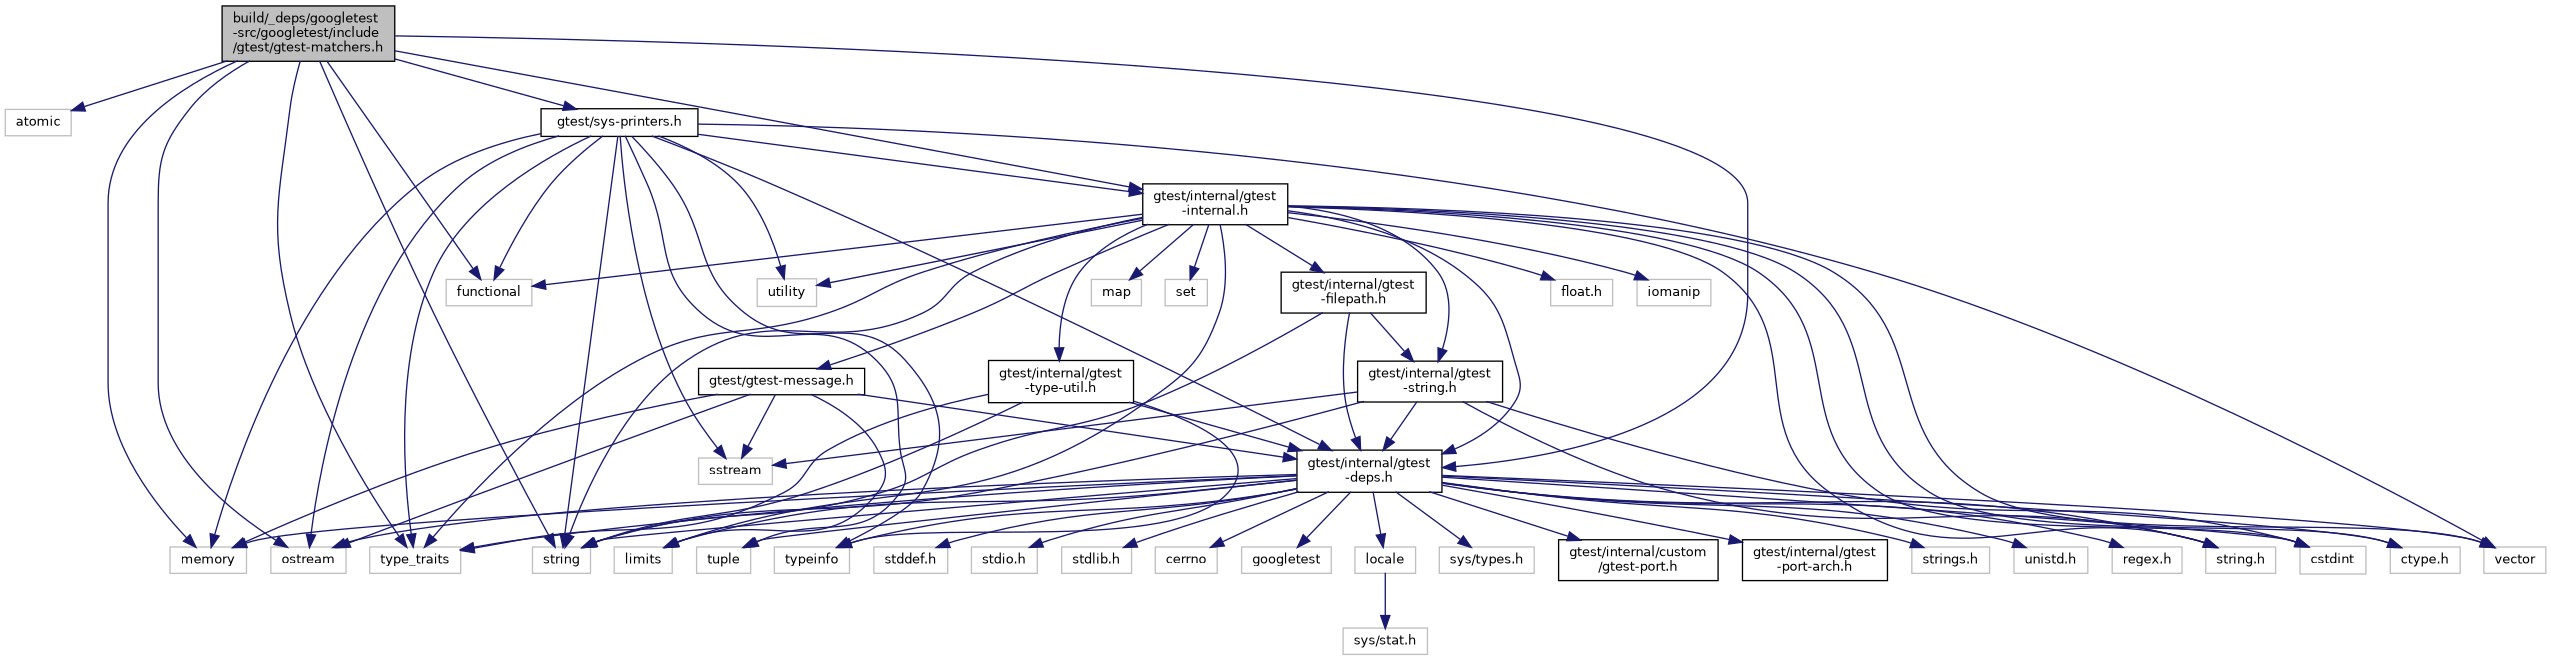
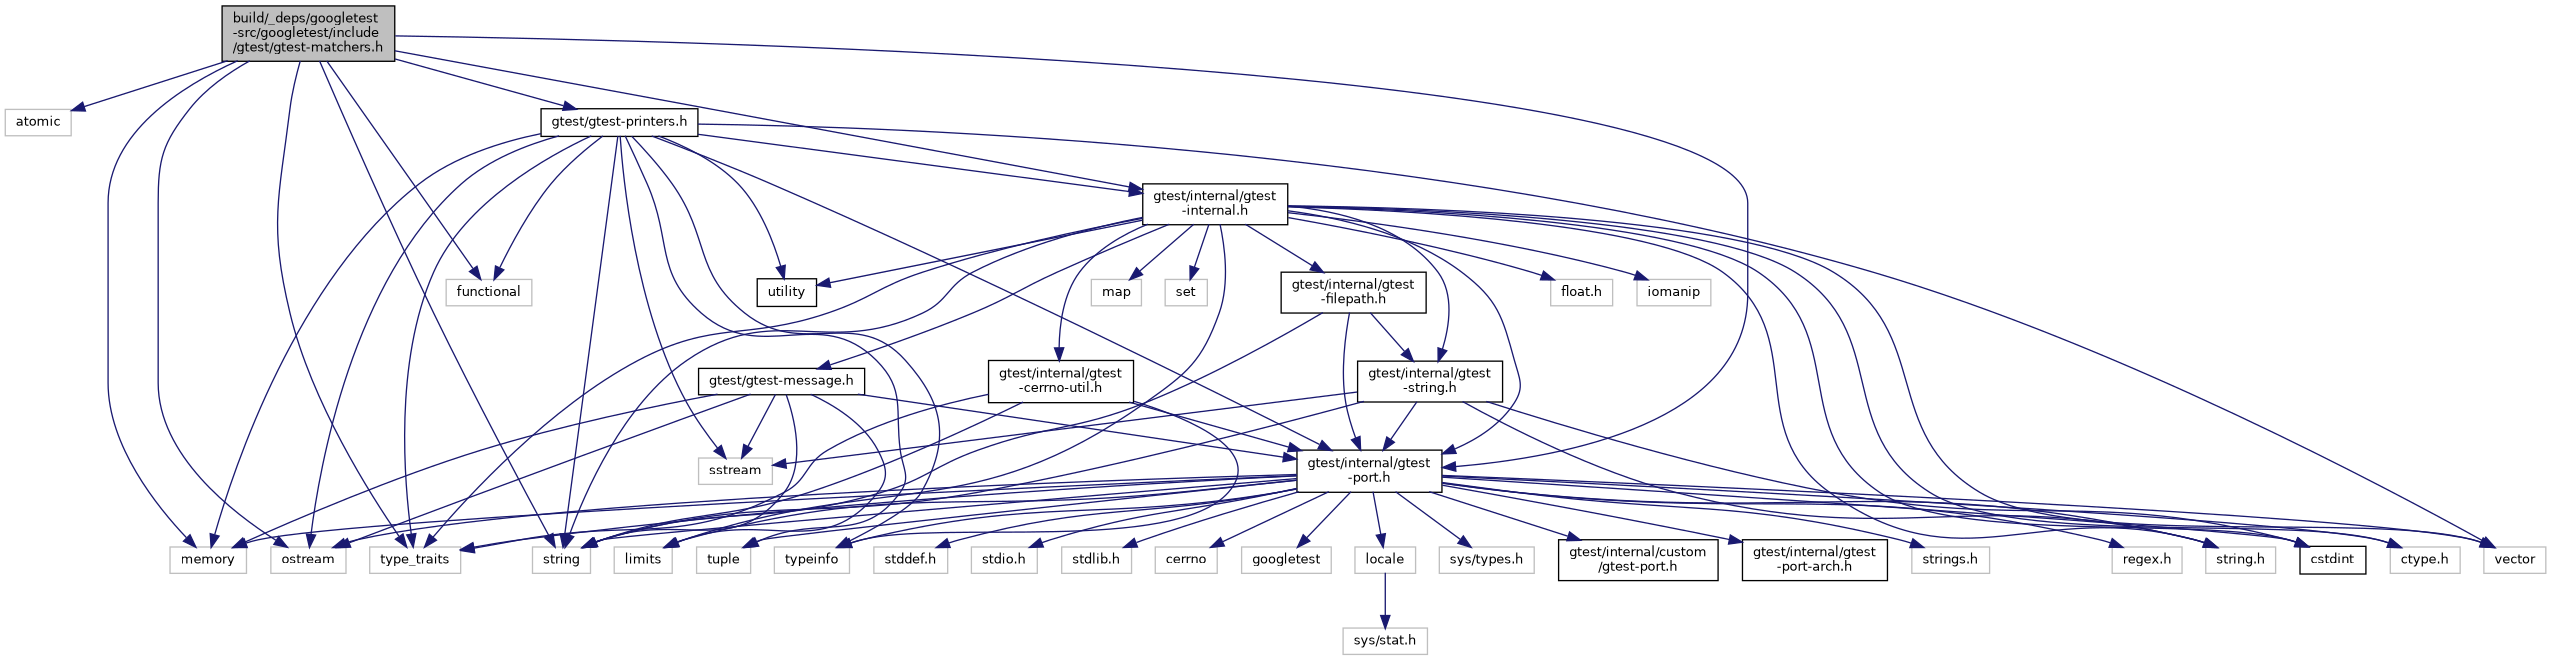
(619, 123) -> (619, 123)
(844, 249) -> none
(787, 293) -> (787, 293)
(1061, 382) -> (1061, 382)
(1369, 471) -> (1369, 471)
none -> (792, 476)
(2051, 560) -> none
(2333, 560) -> (2333, 560)
